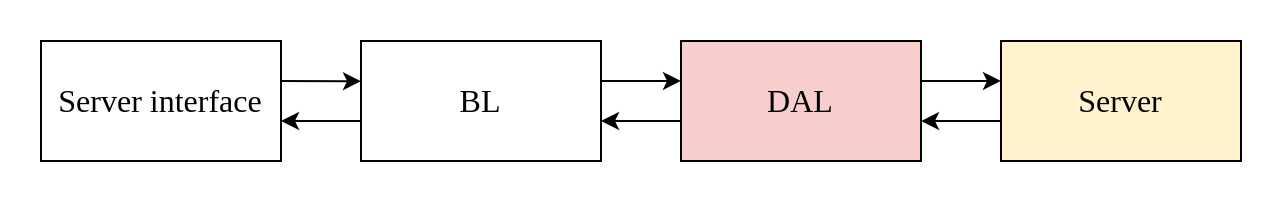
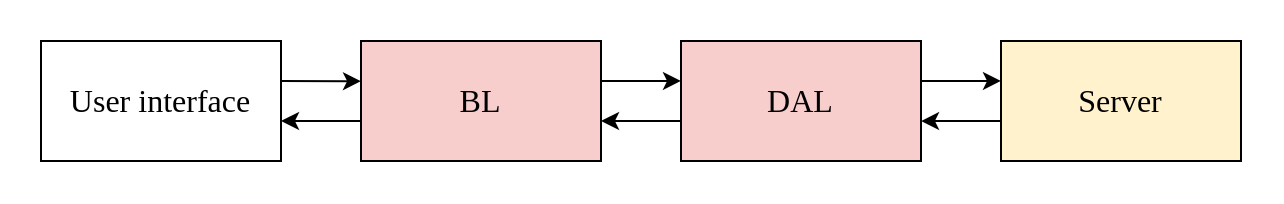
(161, 101) -> (161, 101)
(481, 101) -> (481, 101)
